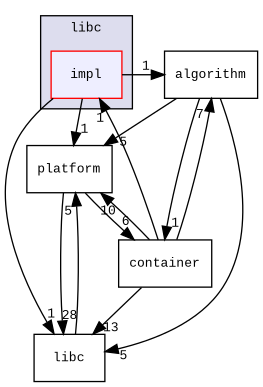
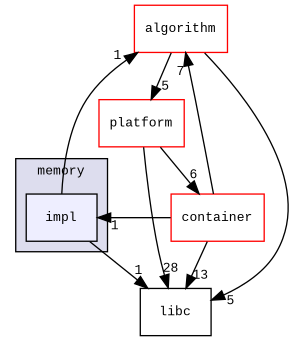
(87, 28) -> (62, 171)
(87, 75) -> (62, 218)
(211, 75) -> (181, 29)
(79, 117) -> none
(181, 162) -> none
(69, 169) -> (142, 123)
(130, 220) -> none
(165, 264) -> (218, 218)
(78, 270) -> none
